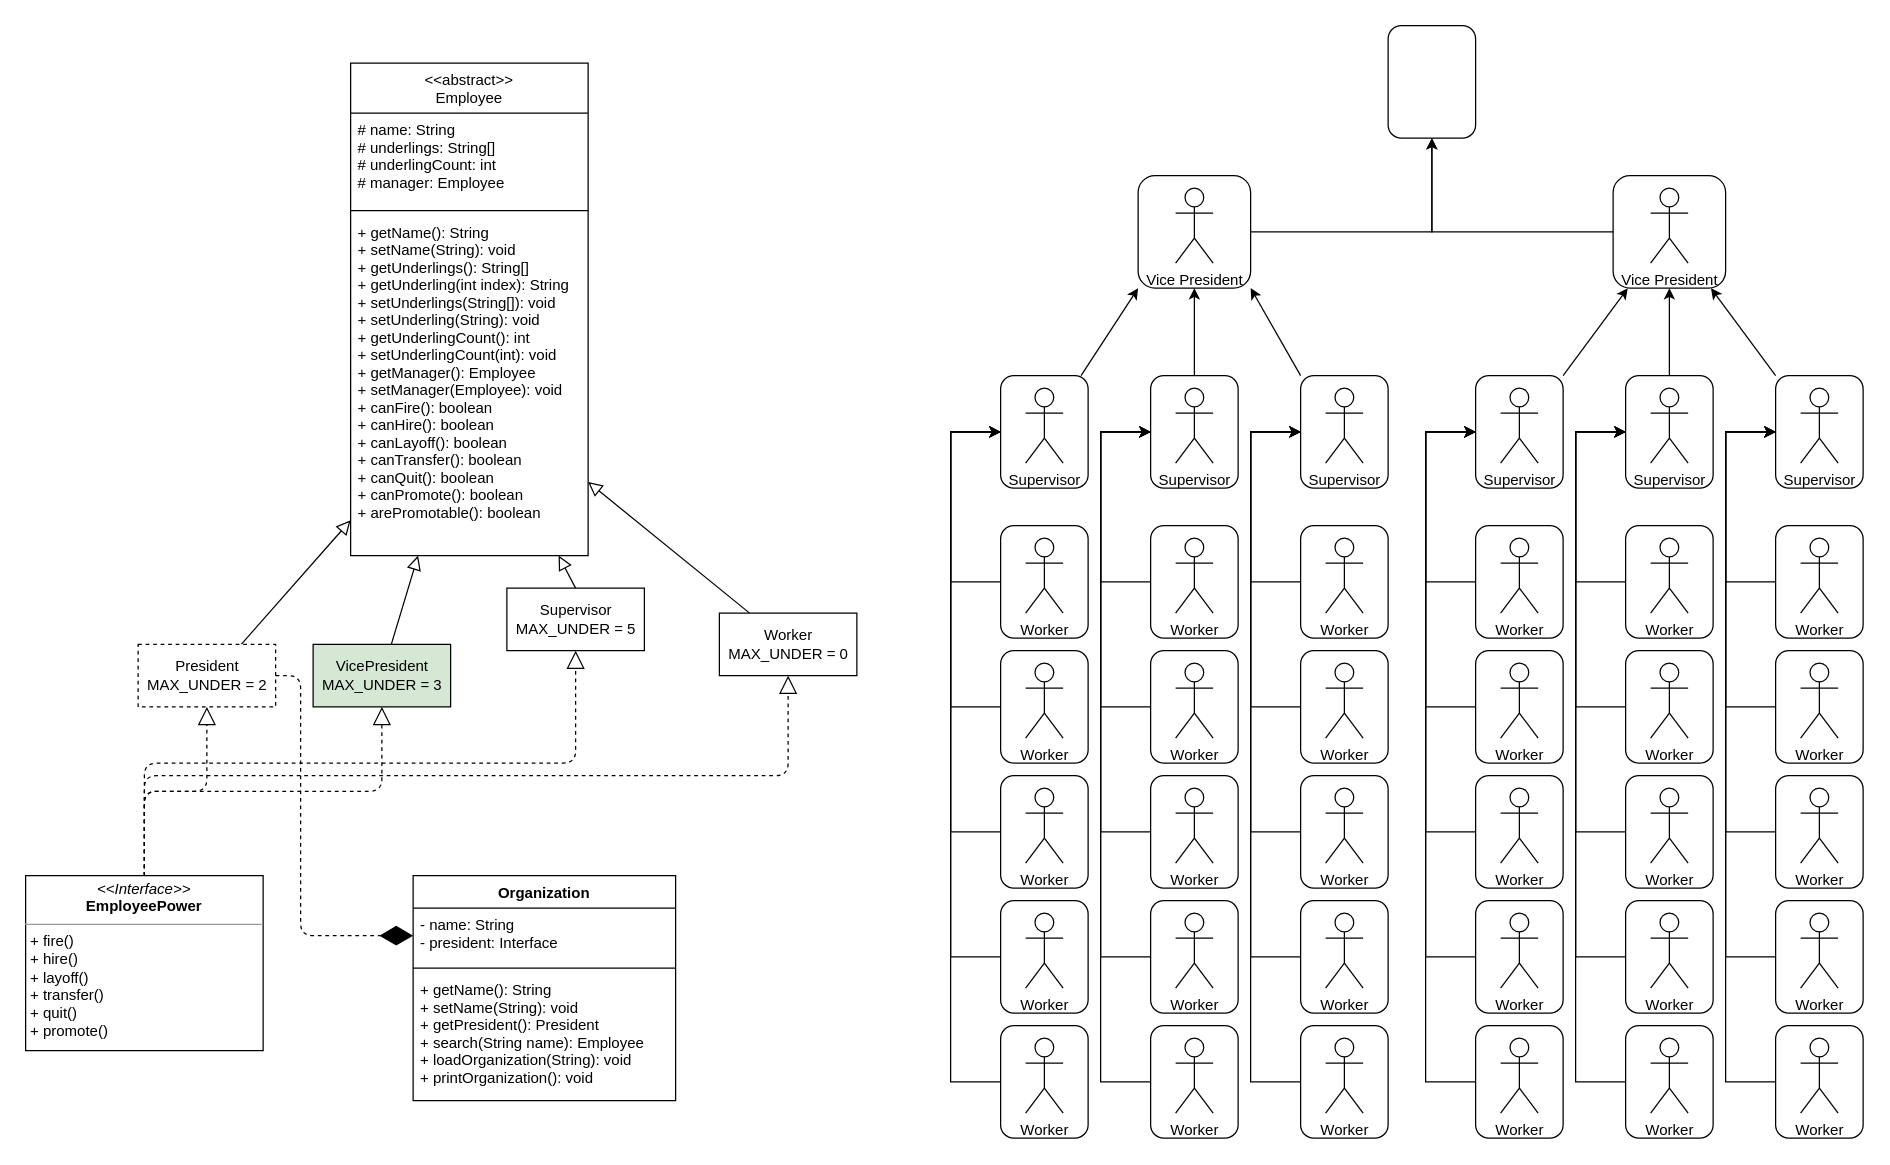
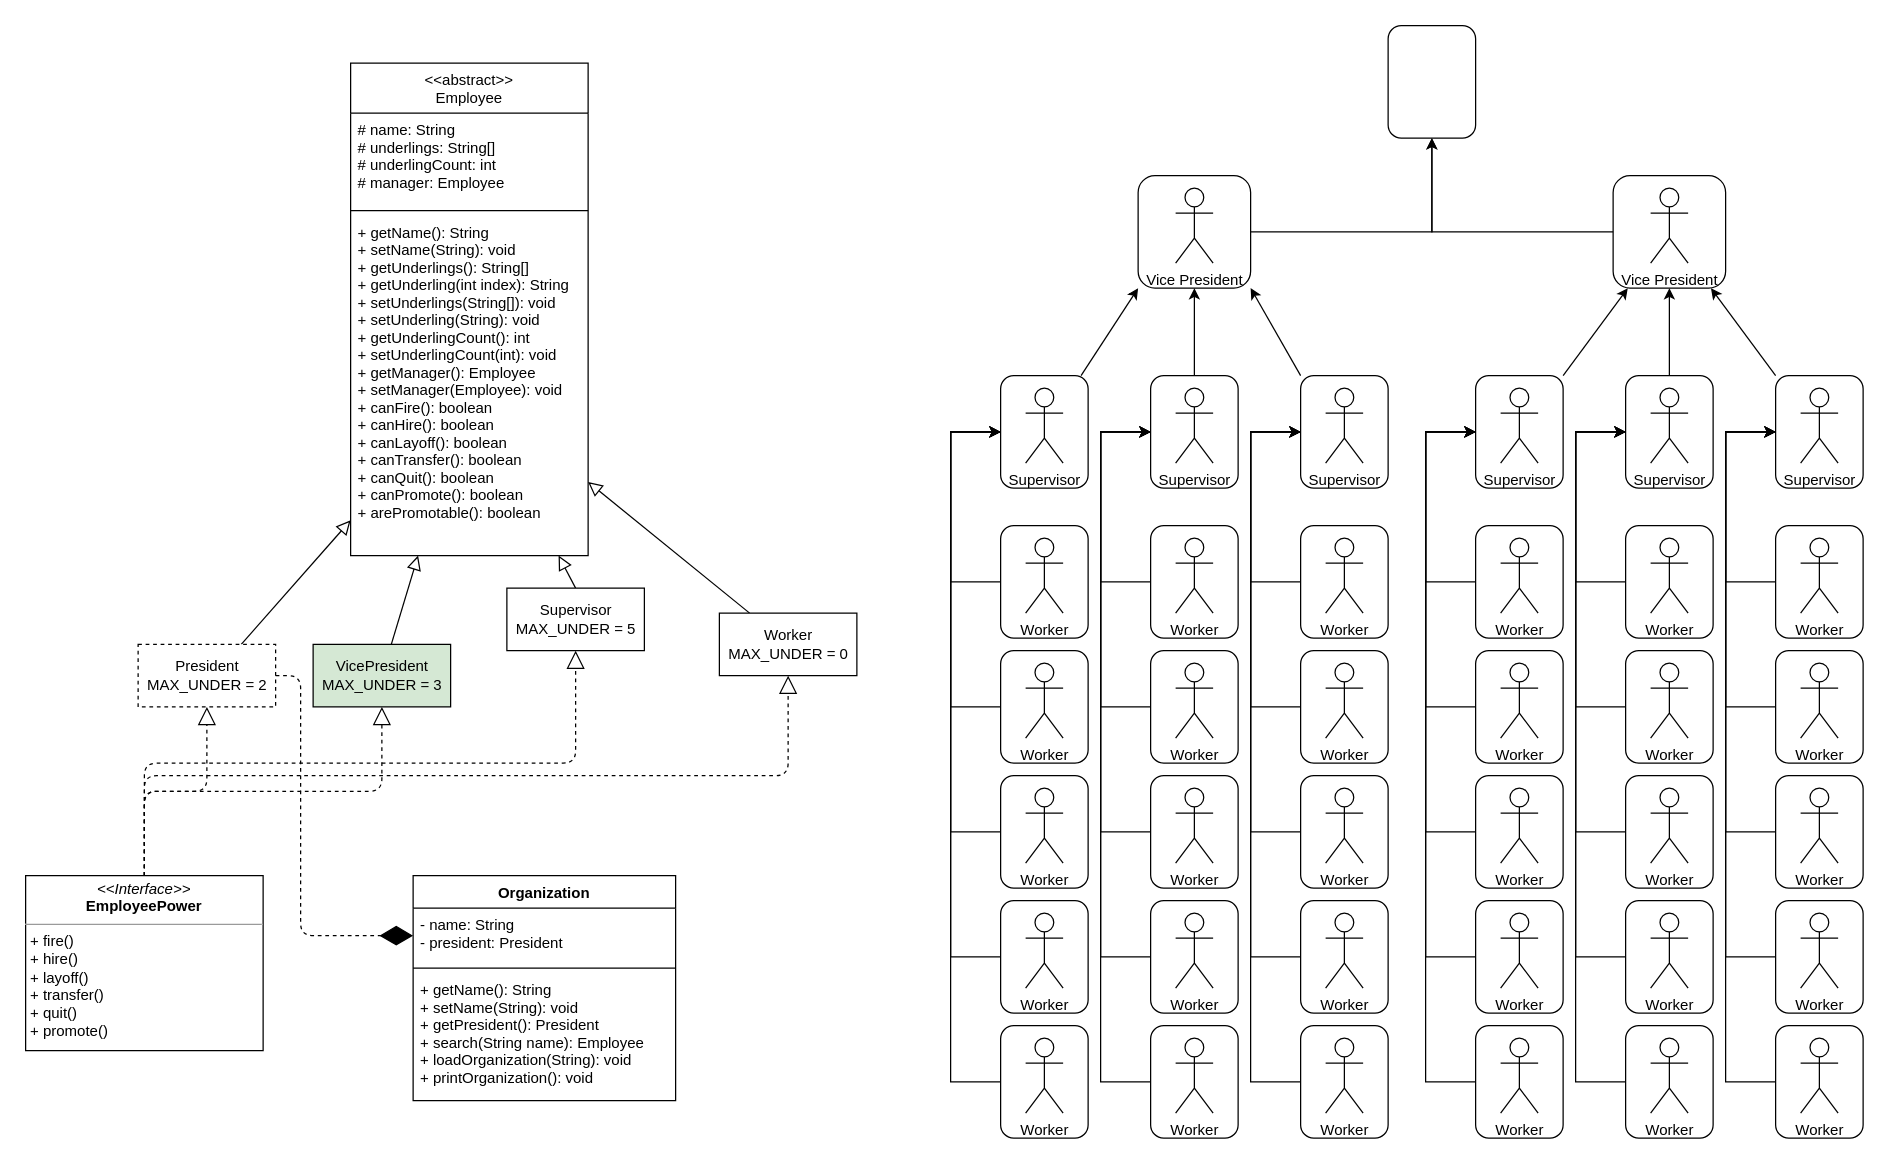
(471, 925) -> (471, 925)
